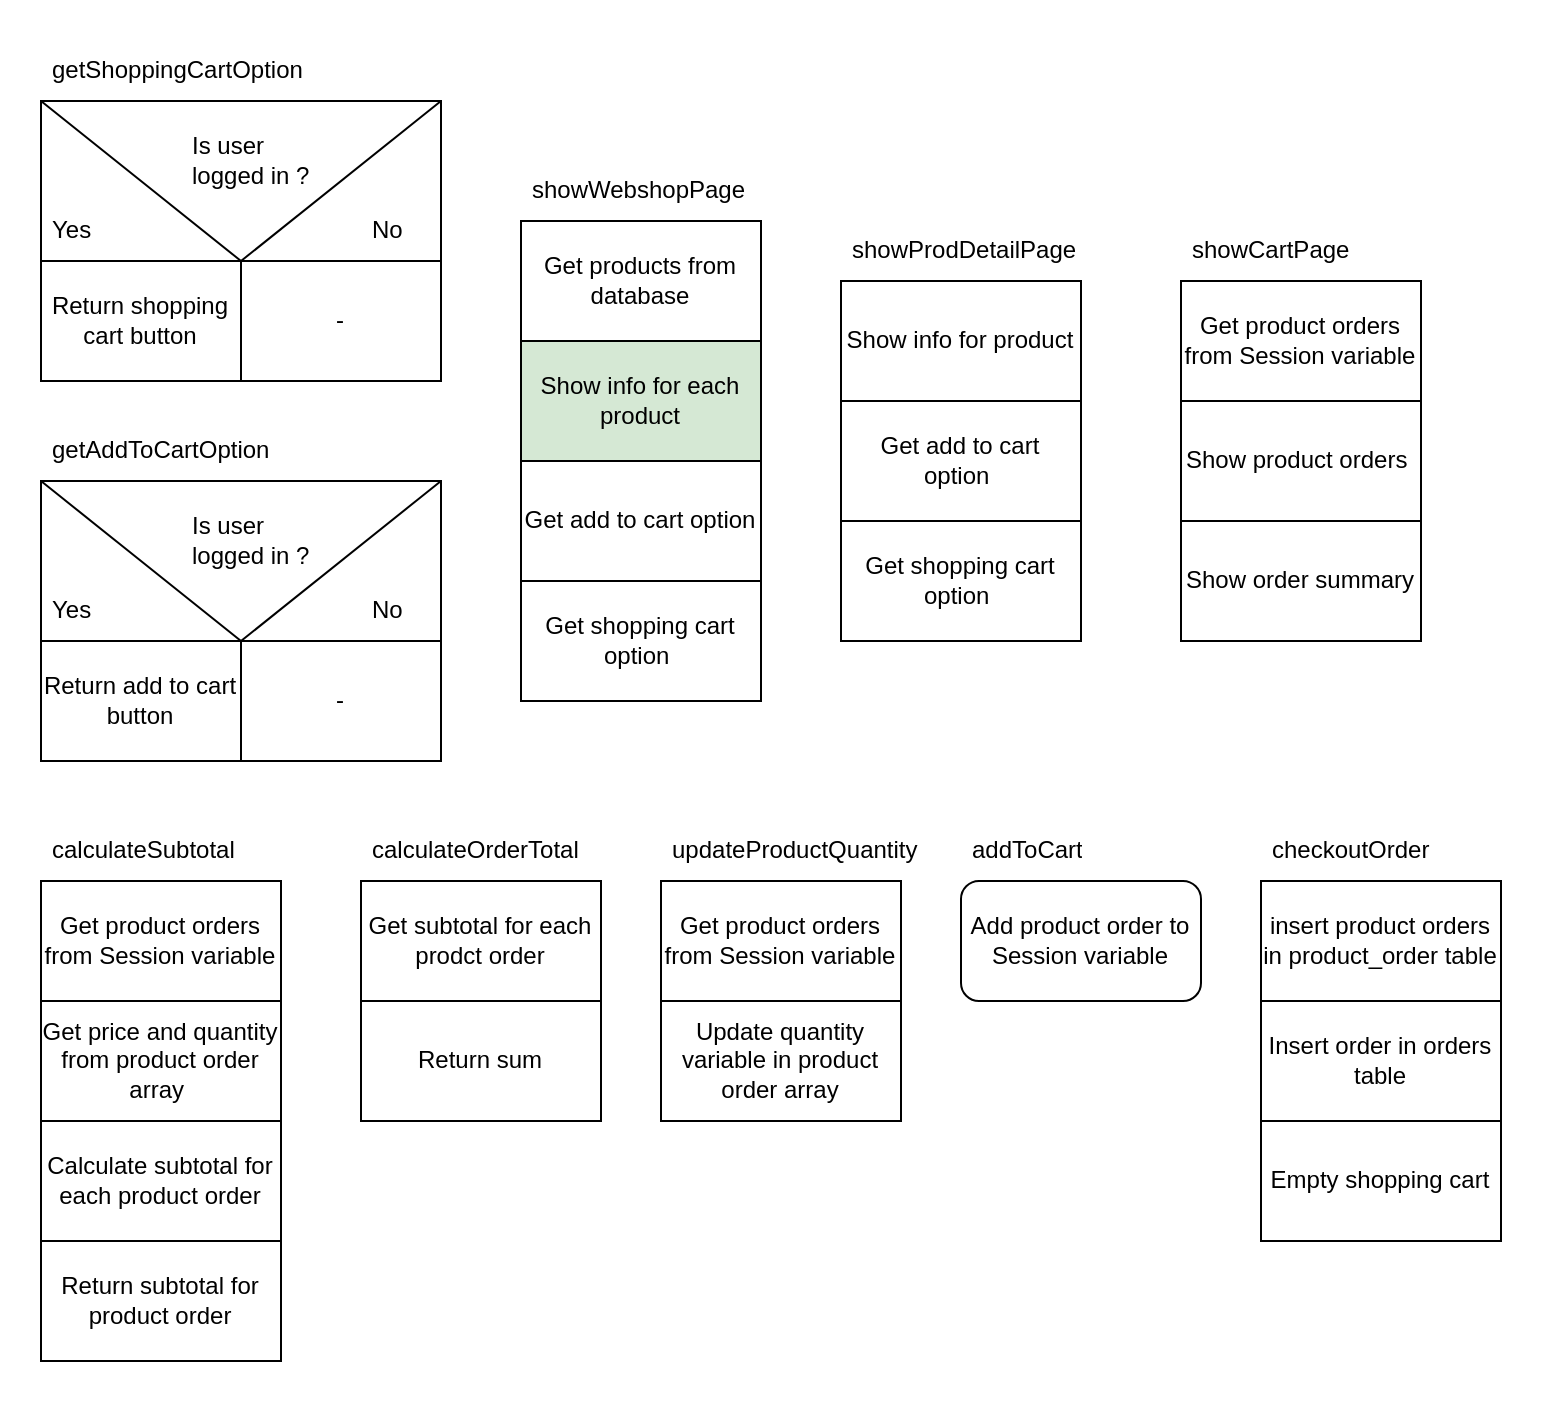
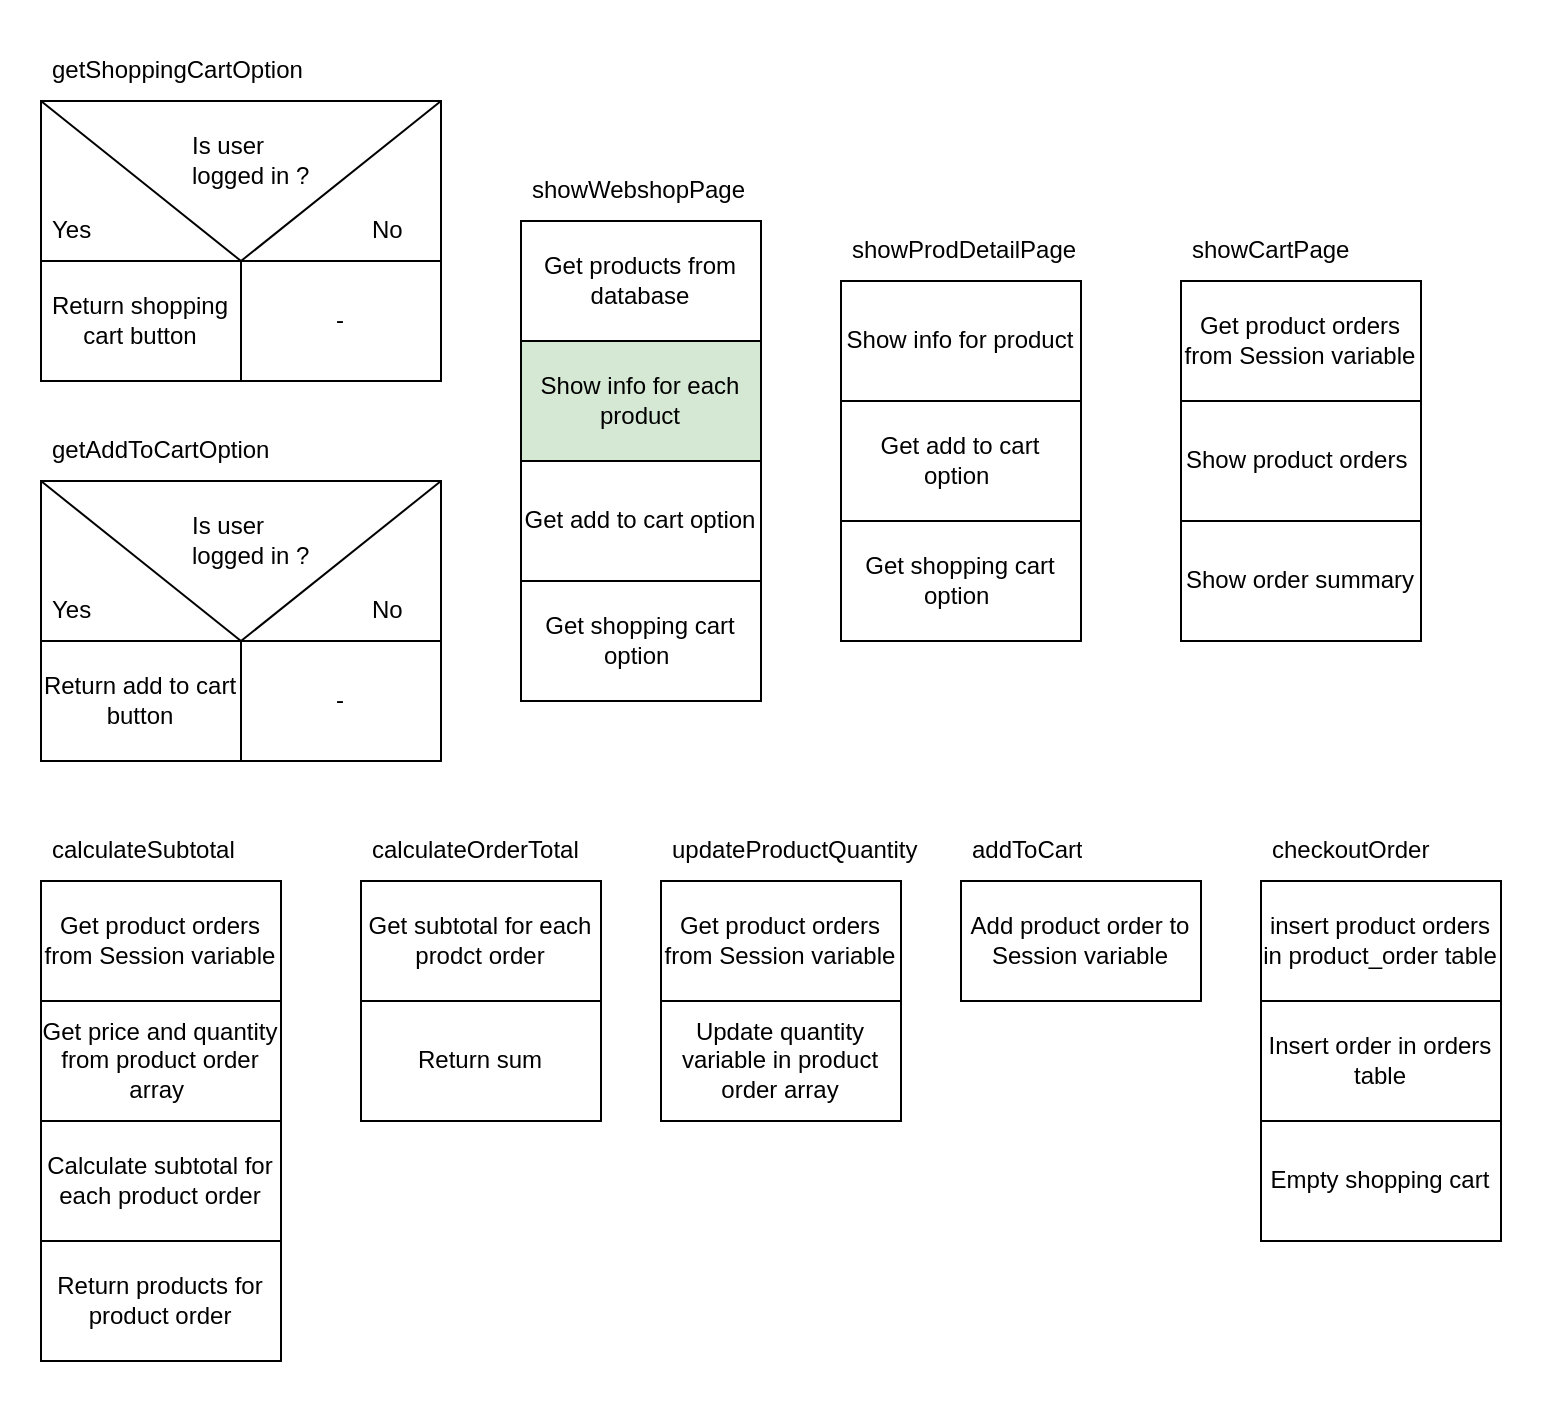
(1081, 941) -> (1081, 941)
(161, 1301) -> (161, 1301)
